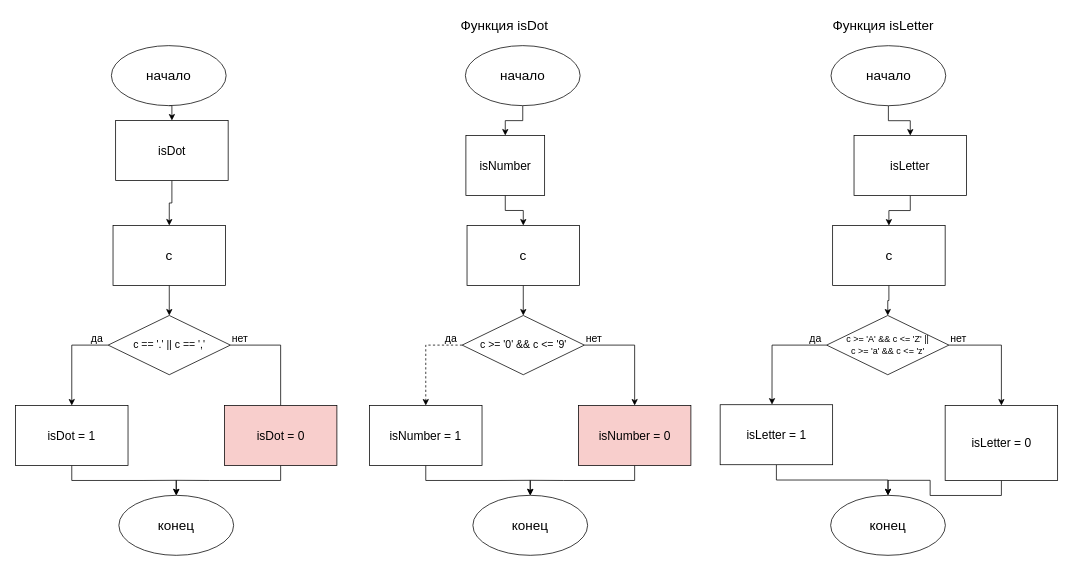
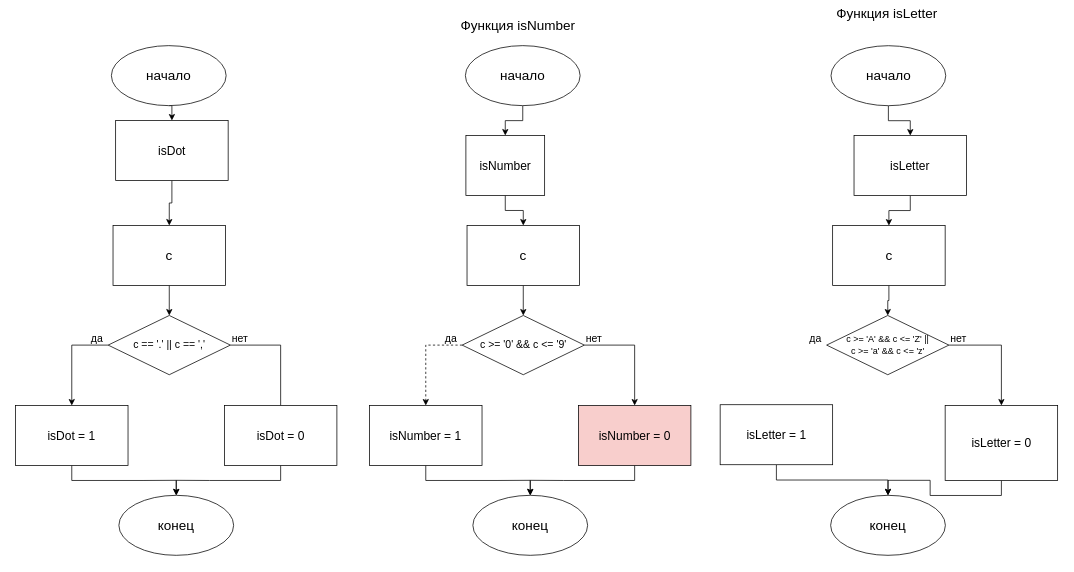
(492, 23) -> (500, 23)
(888, 23) -> (891, 12)
(772, 345) -> none
(281, 435) -> (281, 435)
